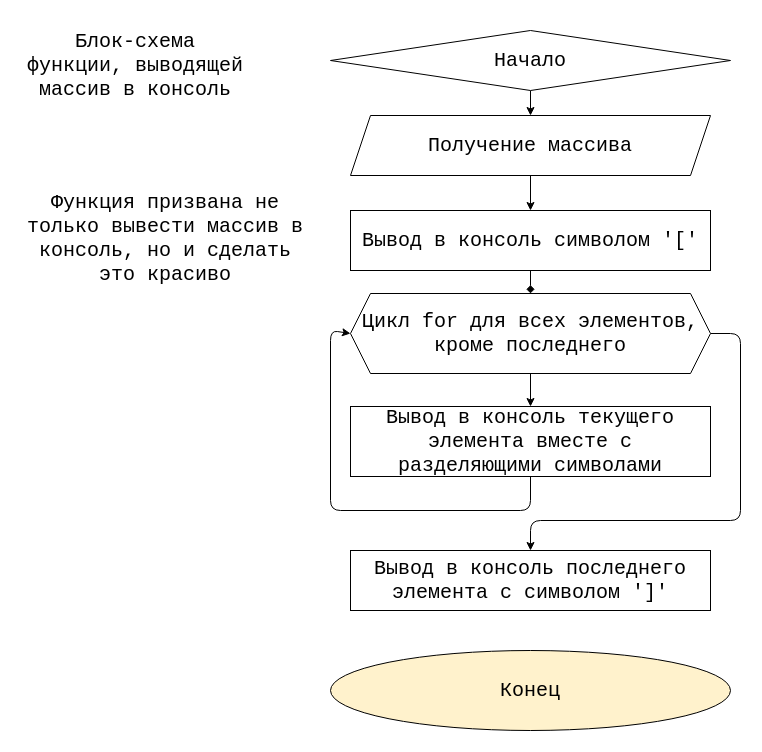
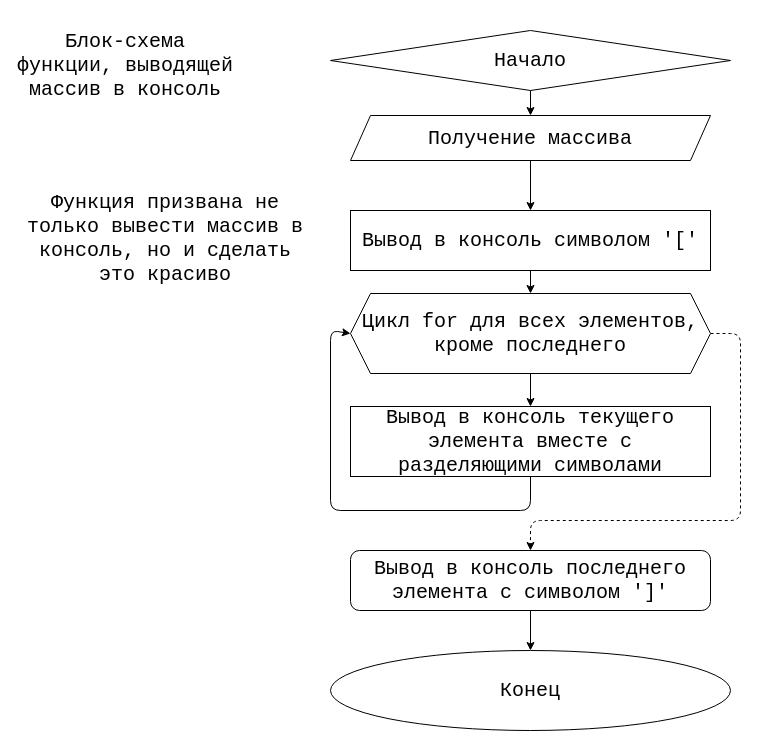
(136, 66) -> (126, 66)
(531, 146) -> (531, 138)
(531, 285) -> (531, 285)
(728, 521) -> (728, 521)
(531, 581) -> (531, 581)
none -> (531, 627)
(531, 691) -> (531, 691)
